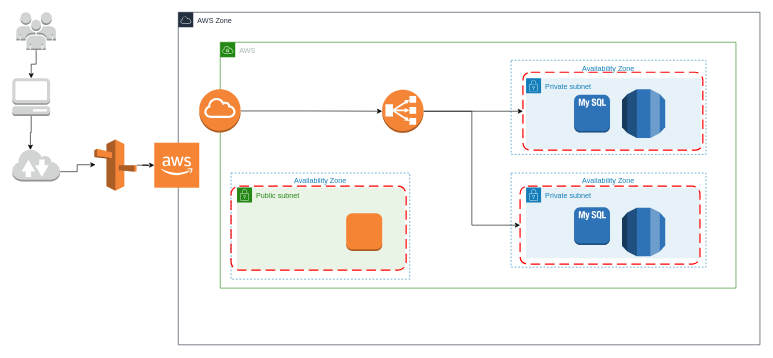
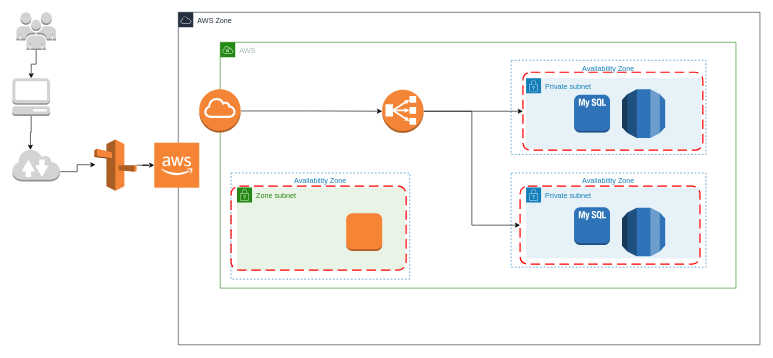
(280, 196) -> (278, 196)
